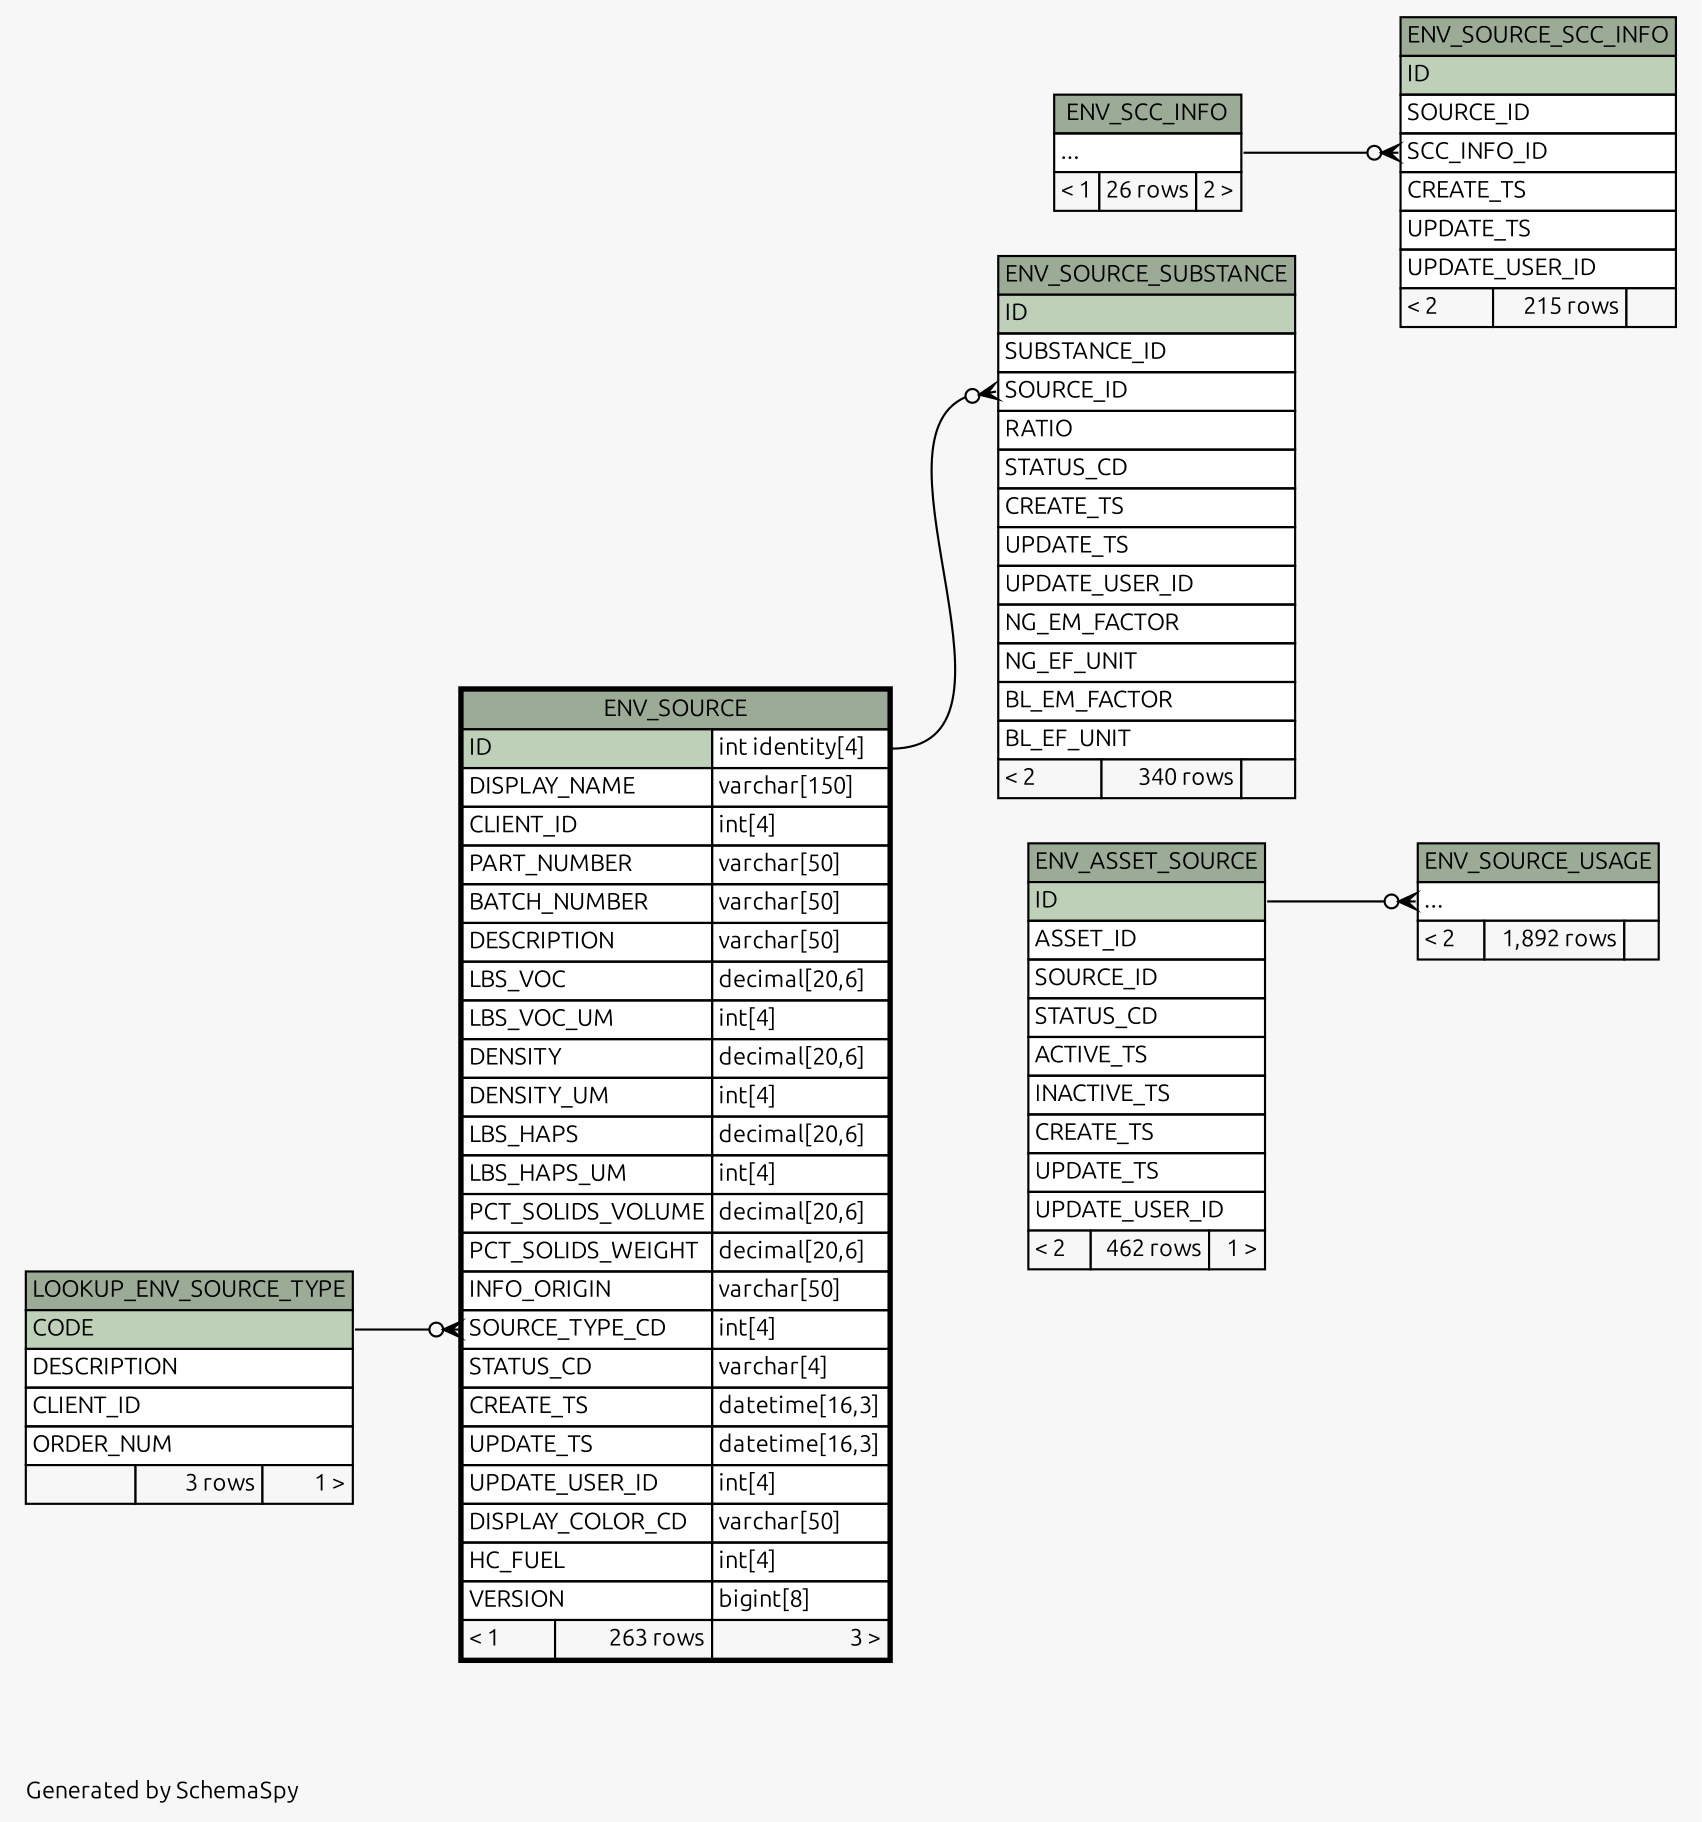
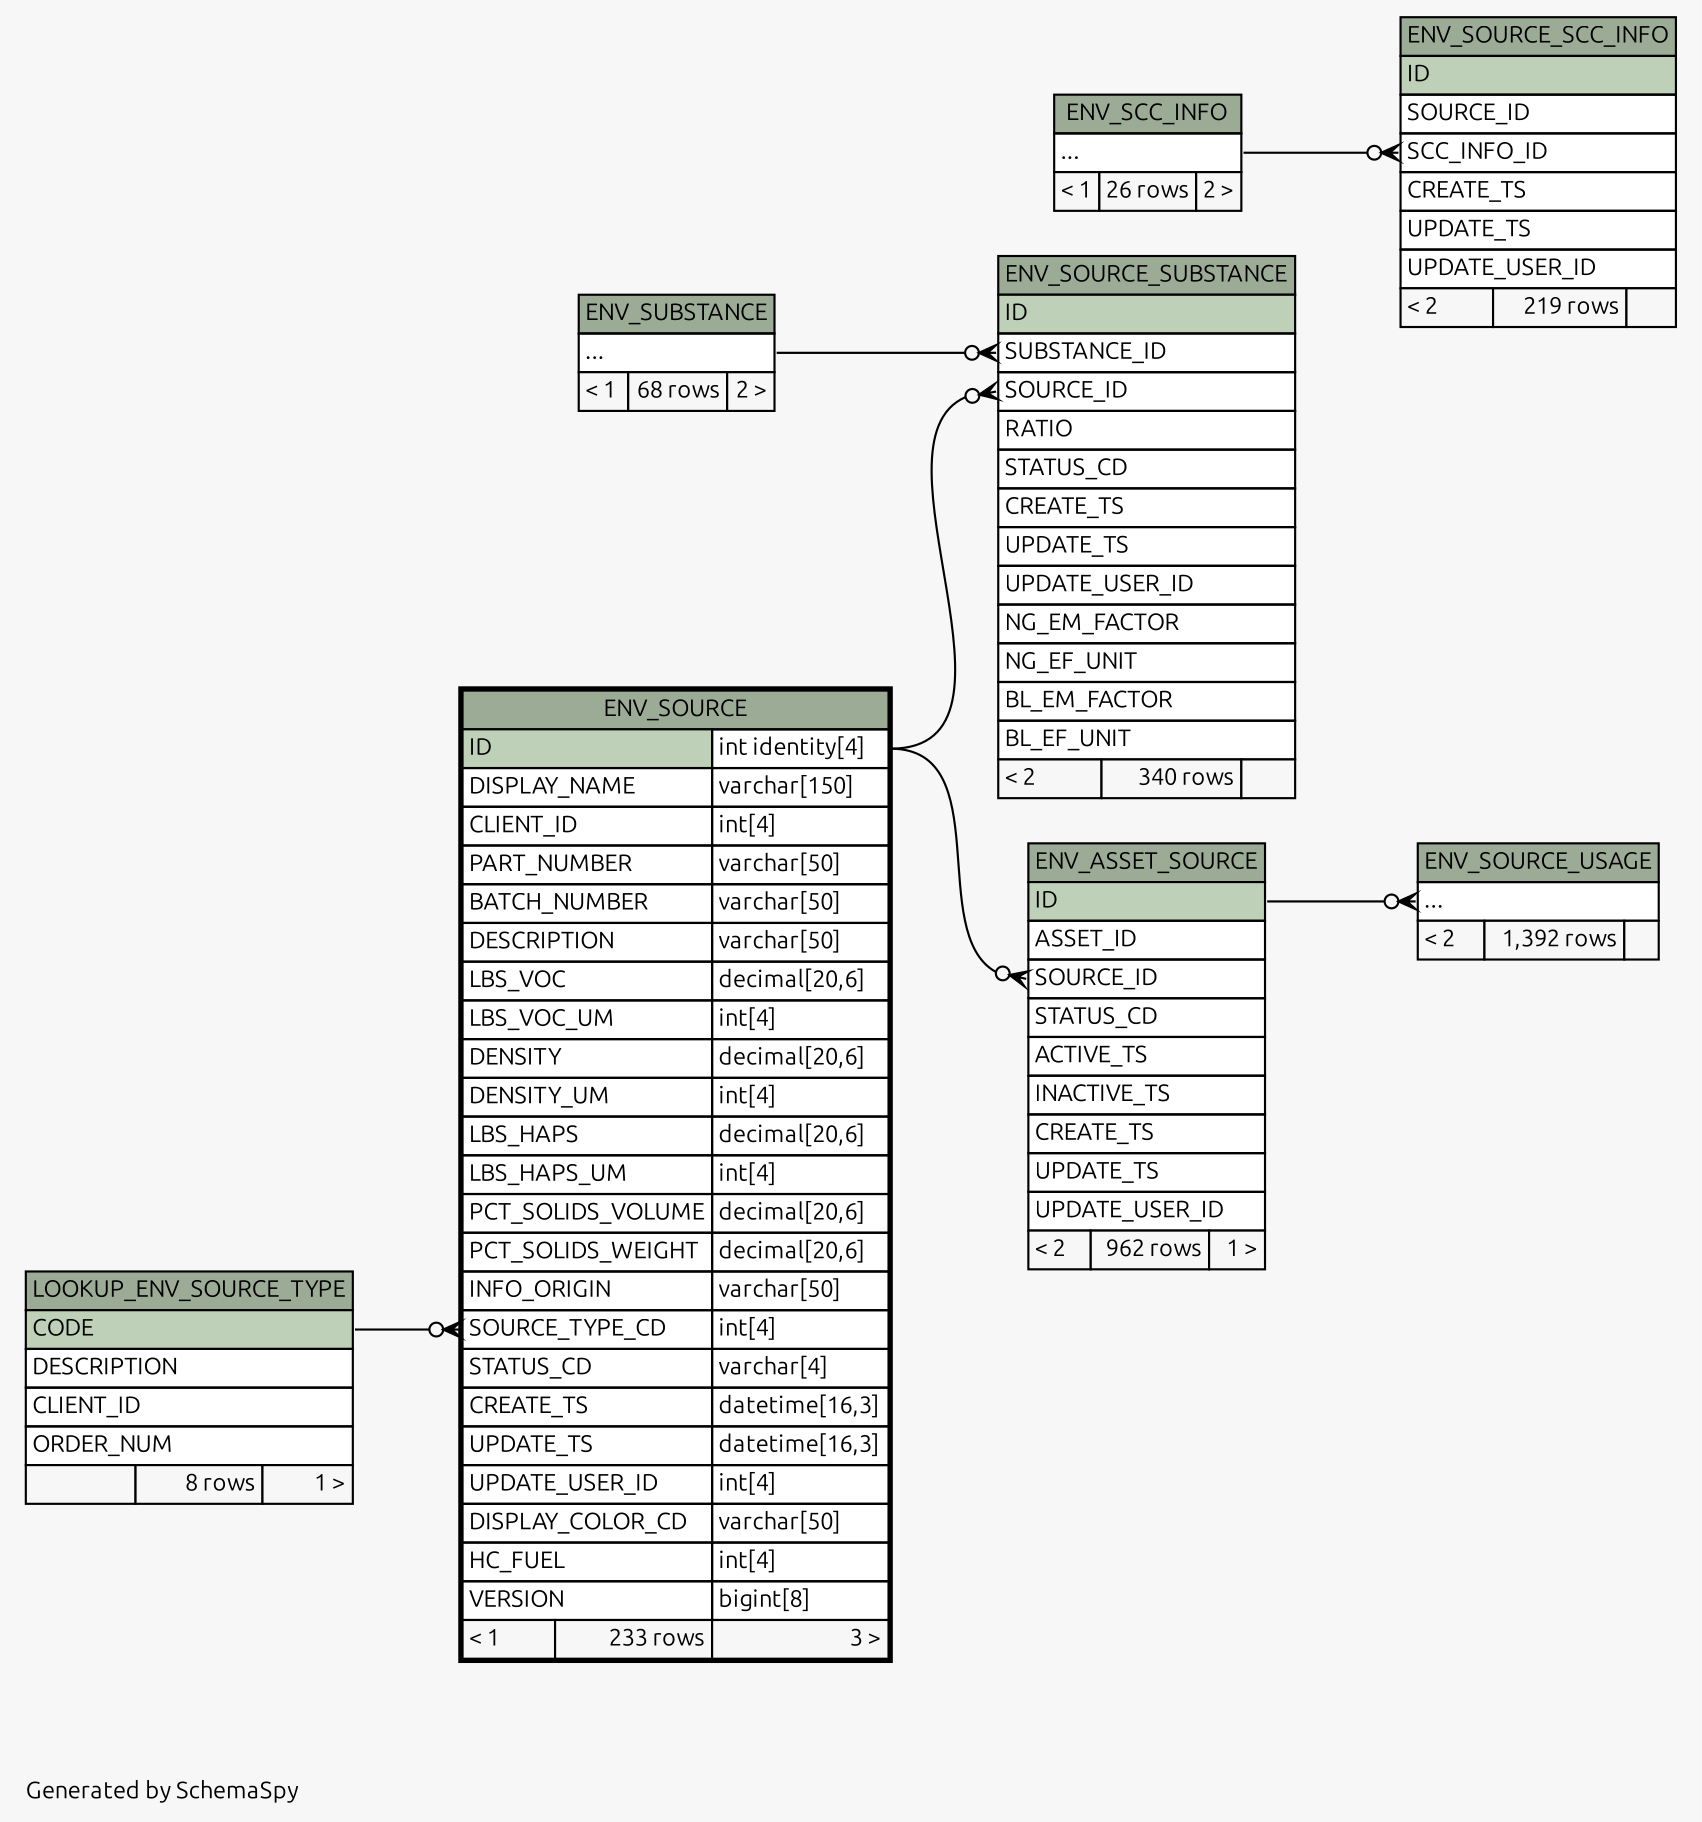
(1572, 307) -> (1572, 307)
none -> (676, 353)
none -> (957, 848)
(1560, 939) -> (1560, 939)
(1154, 1249) -> (1154, 1249)
(221, 1483) -> (221, 1483)
(657, 1638) -> (657, 1638)
